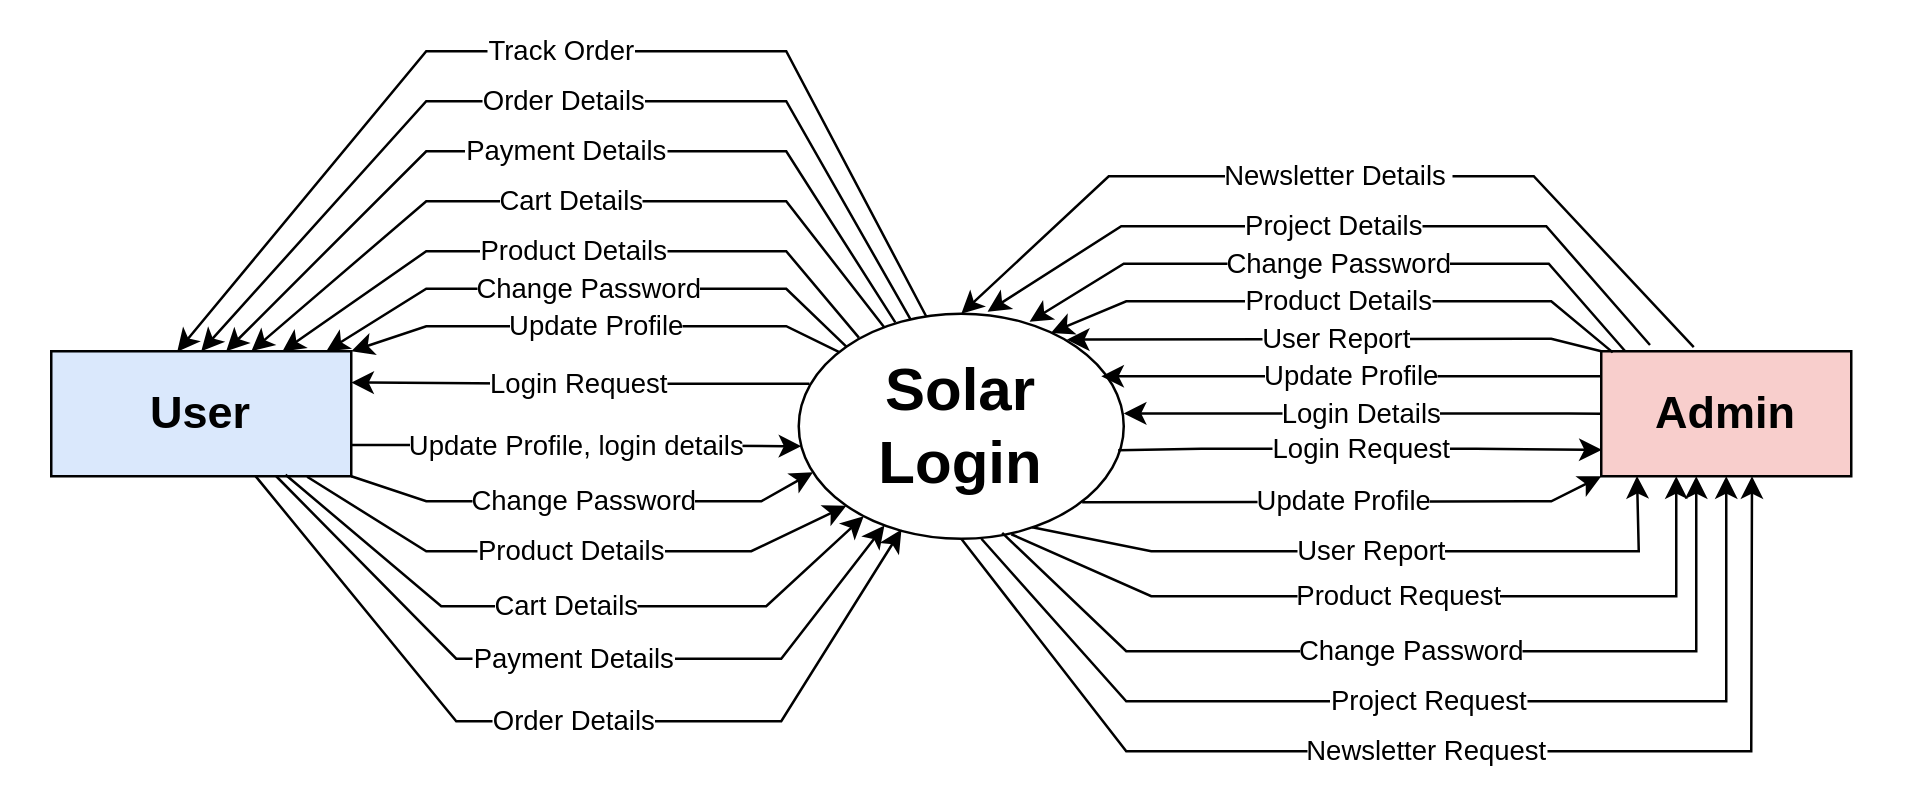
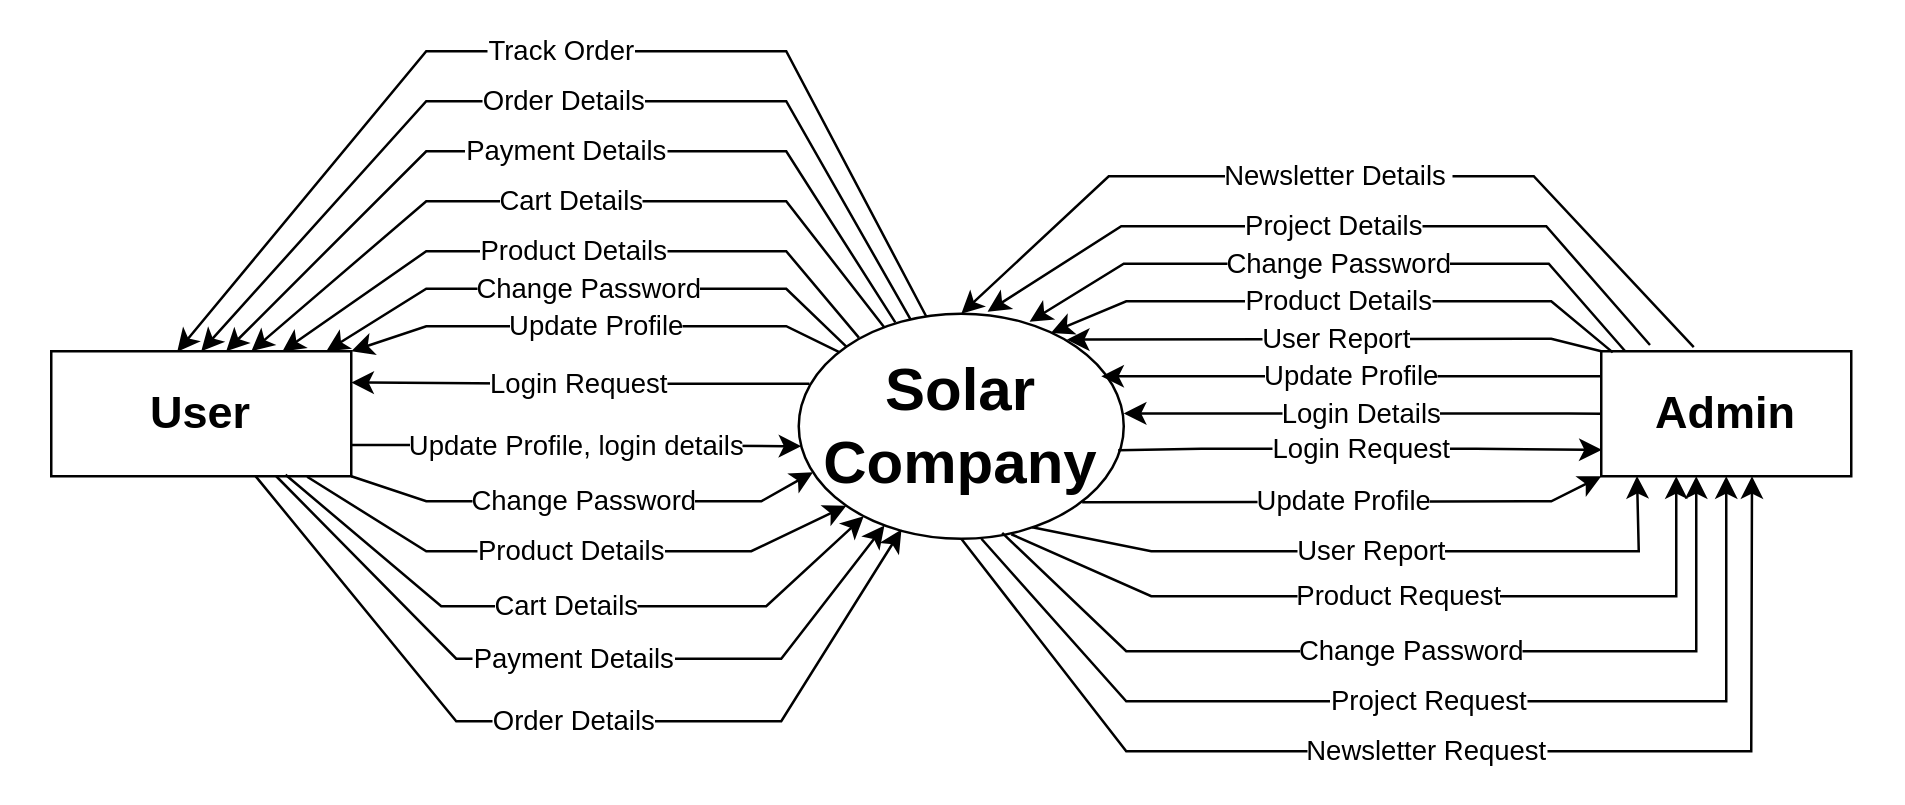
(201, 414) -> (201, 414)
(1726, 414) -> (1726, 414)
(961, 426) -> (961, 426)
